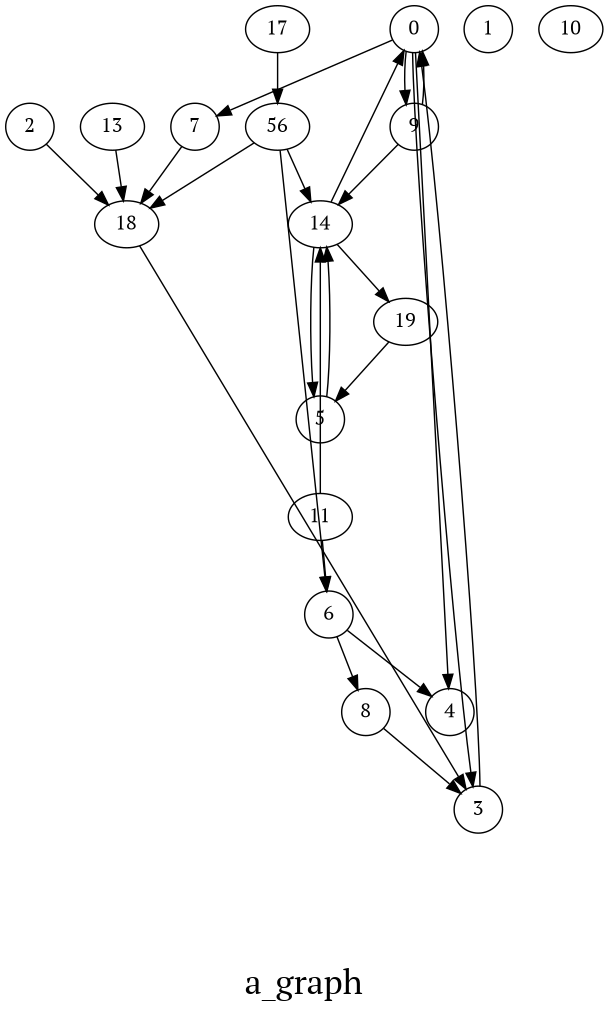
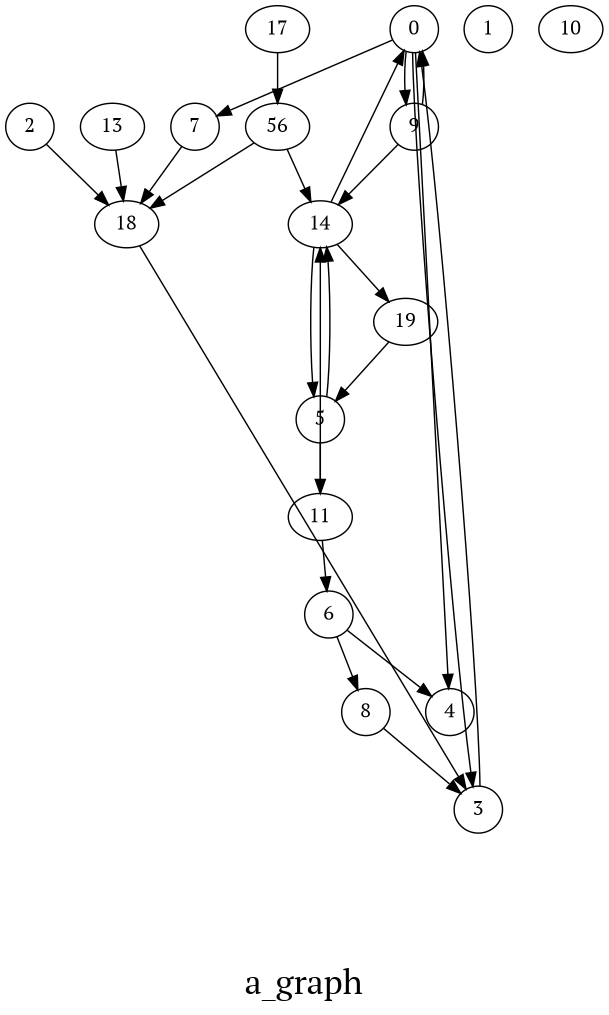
(302, 363) -> none
none -> (320, 461)
